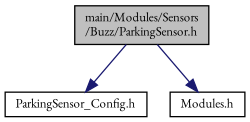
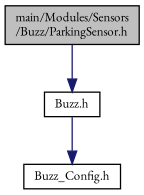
(76, 104) -> none
(208, 104) -> (72, 104)
none -> (72, 177)
